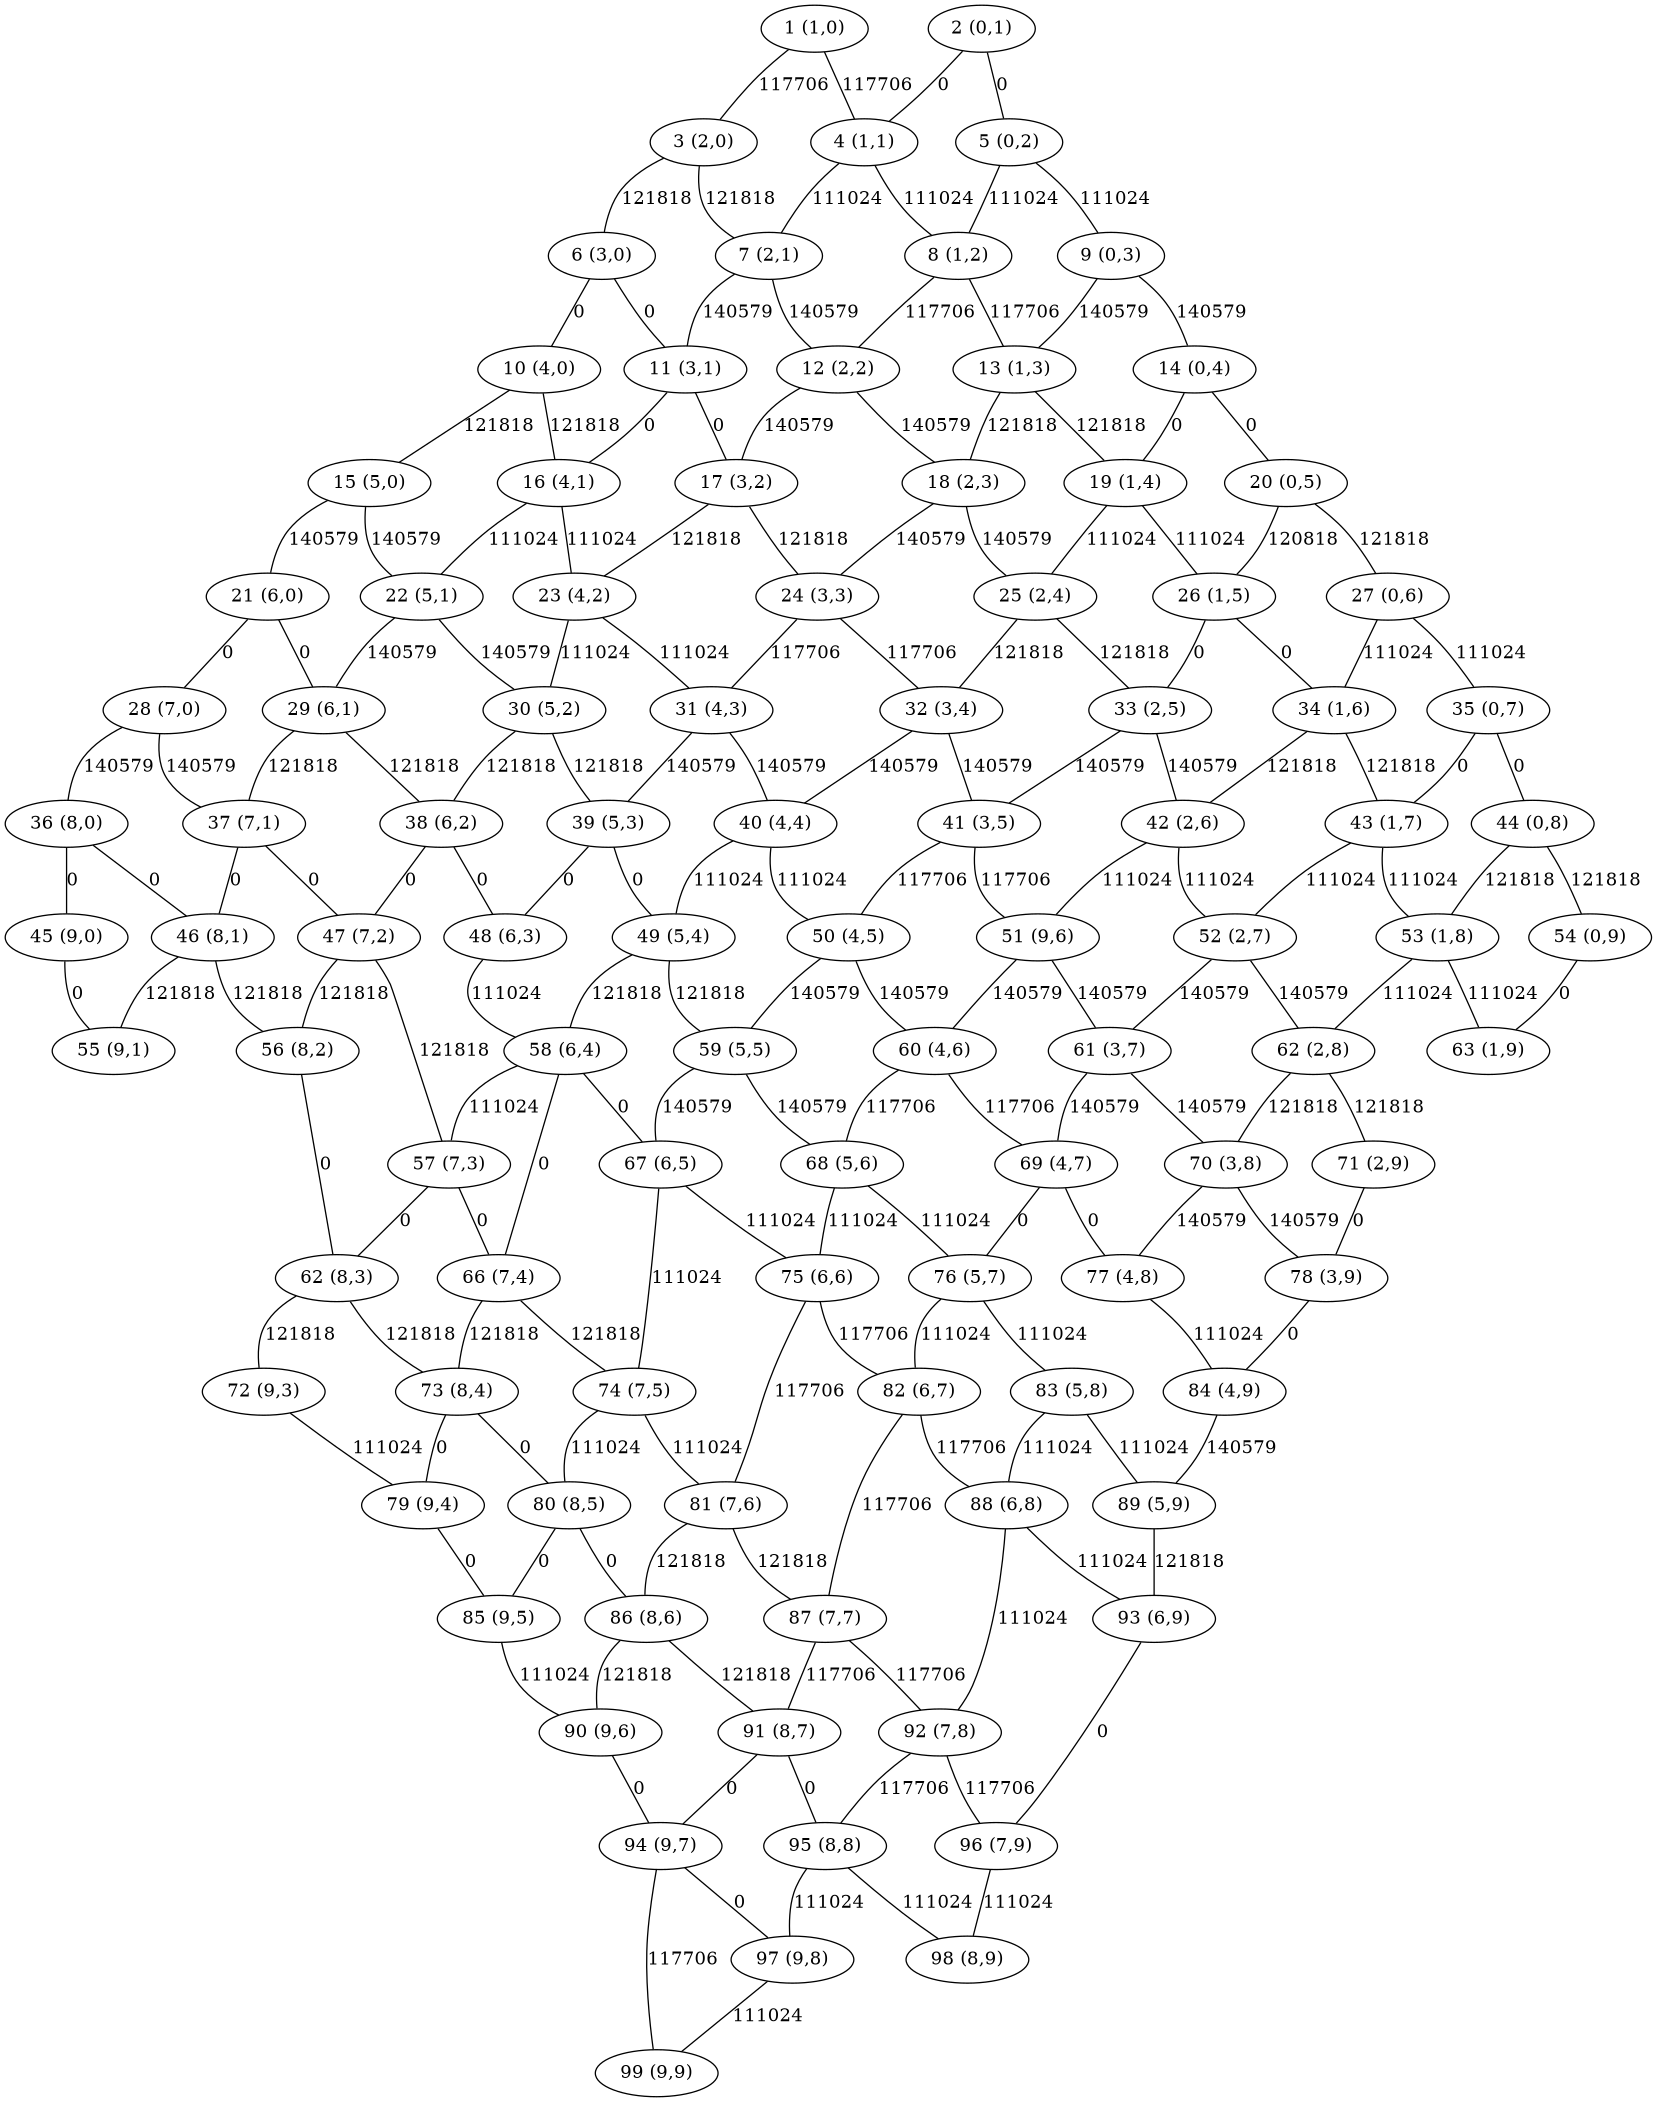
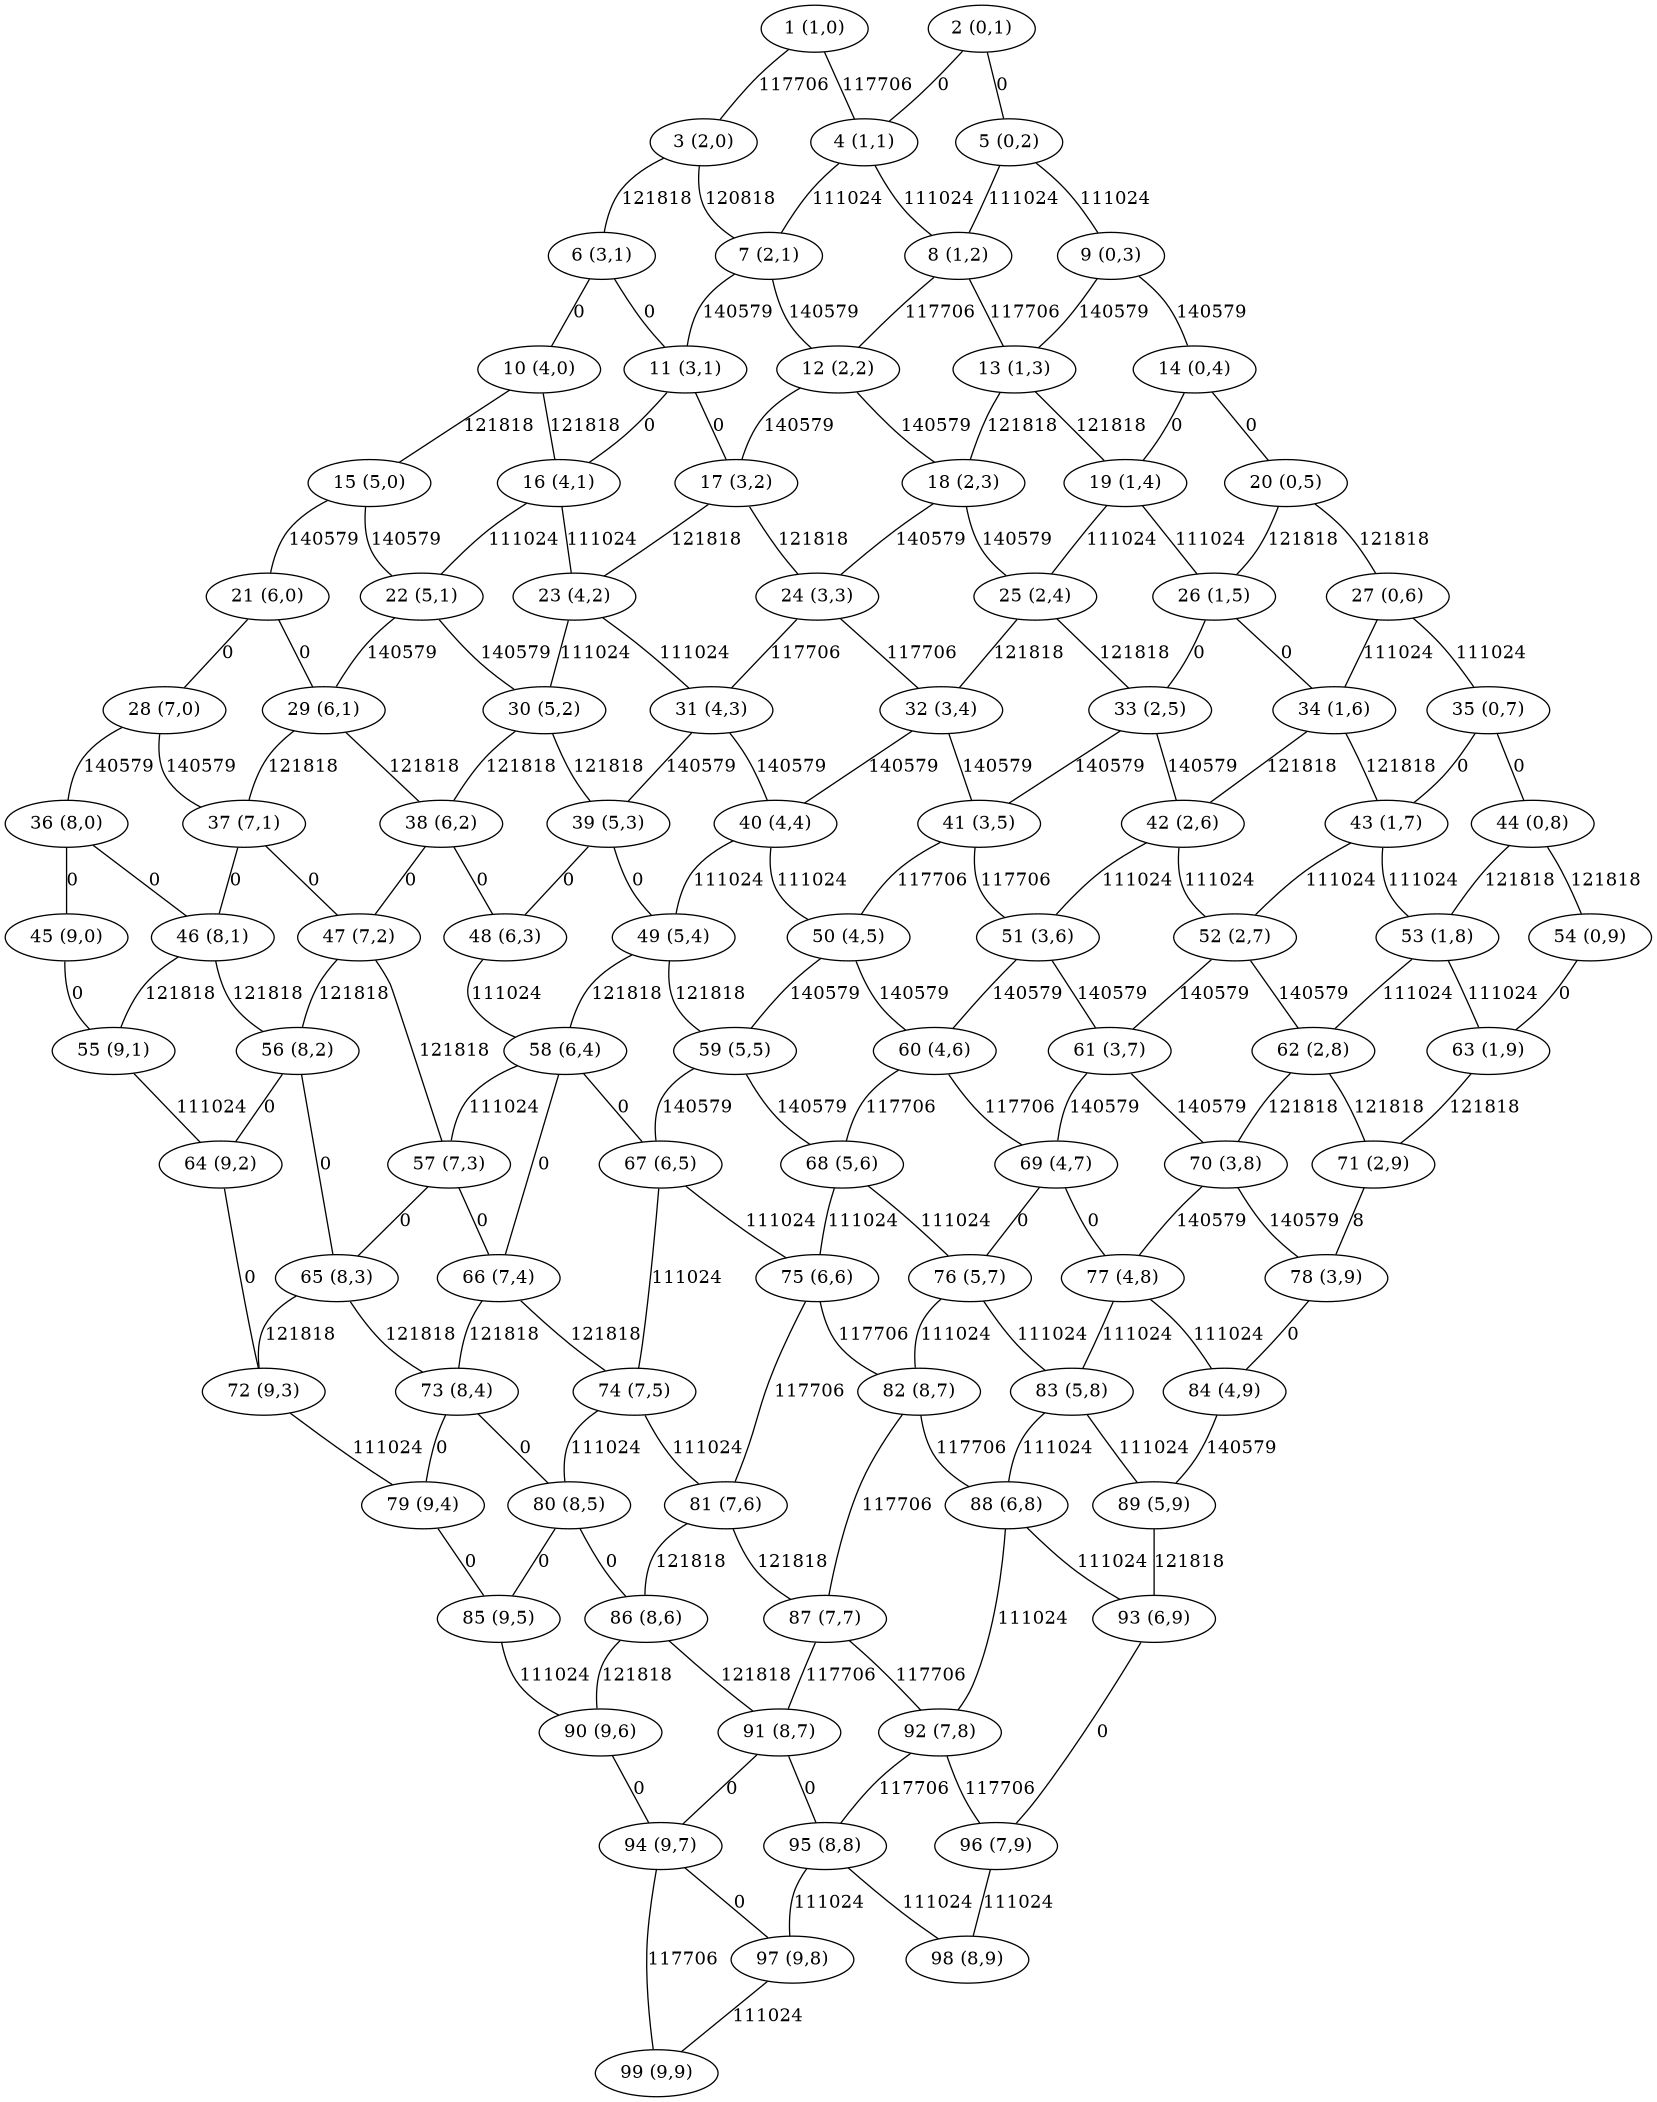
(741, 199) -> (741, 199)
(602, 256) -> (602, 256)
(1304, 540) -> (1304, 540)
(1038, 937) -> (1038, 937)
none -> (1438, 1111)
none -> (221, 1165)
(1359, 1221) -> (1359, 1221)
(337, 1278) -> (337, 1278)
none -> (1098, 1335)
(919, 1392) -> (919, 1392)
